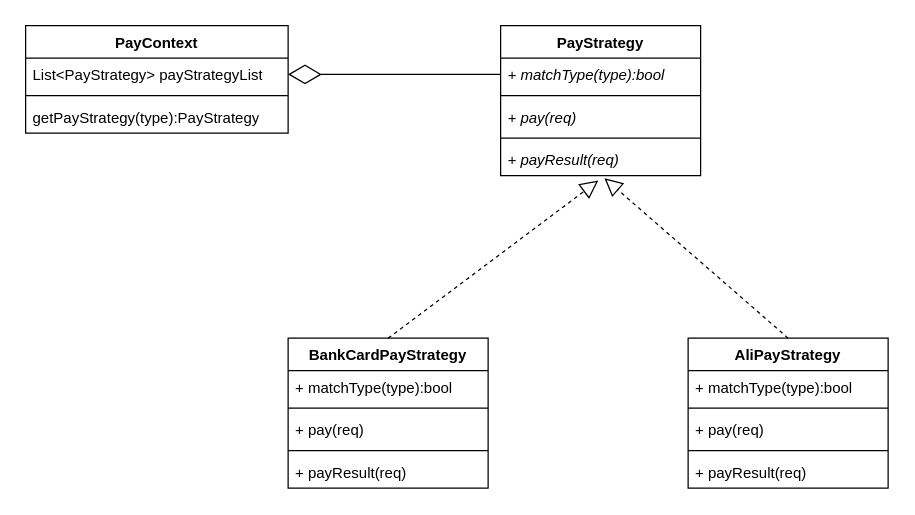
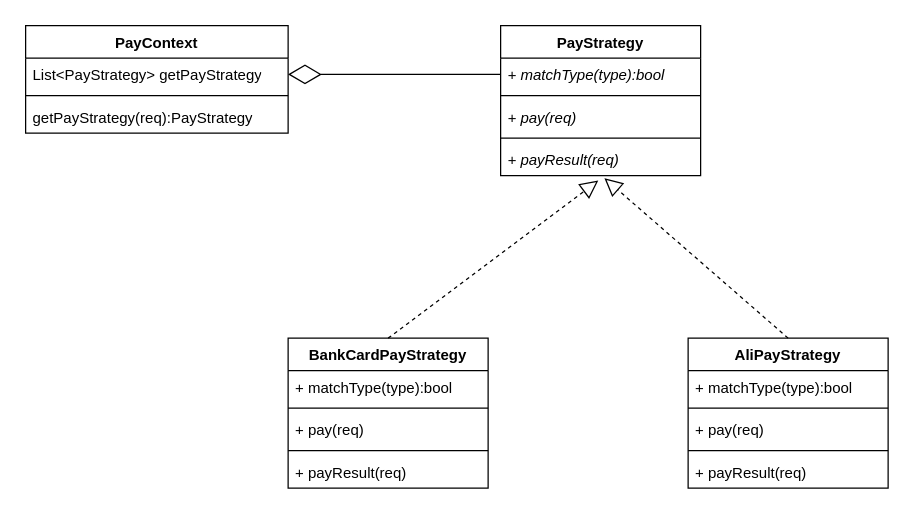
(158, 85) -> (158, 85)
(158, 127) -> (158, 127)
